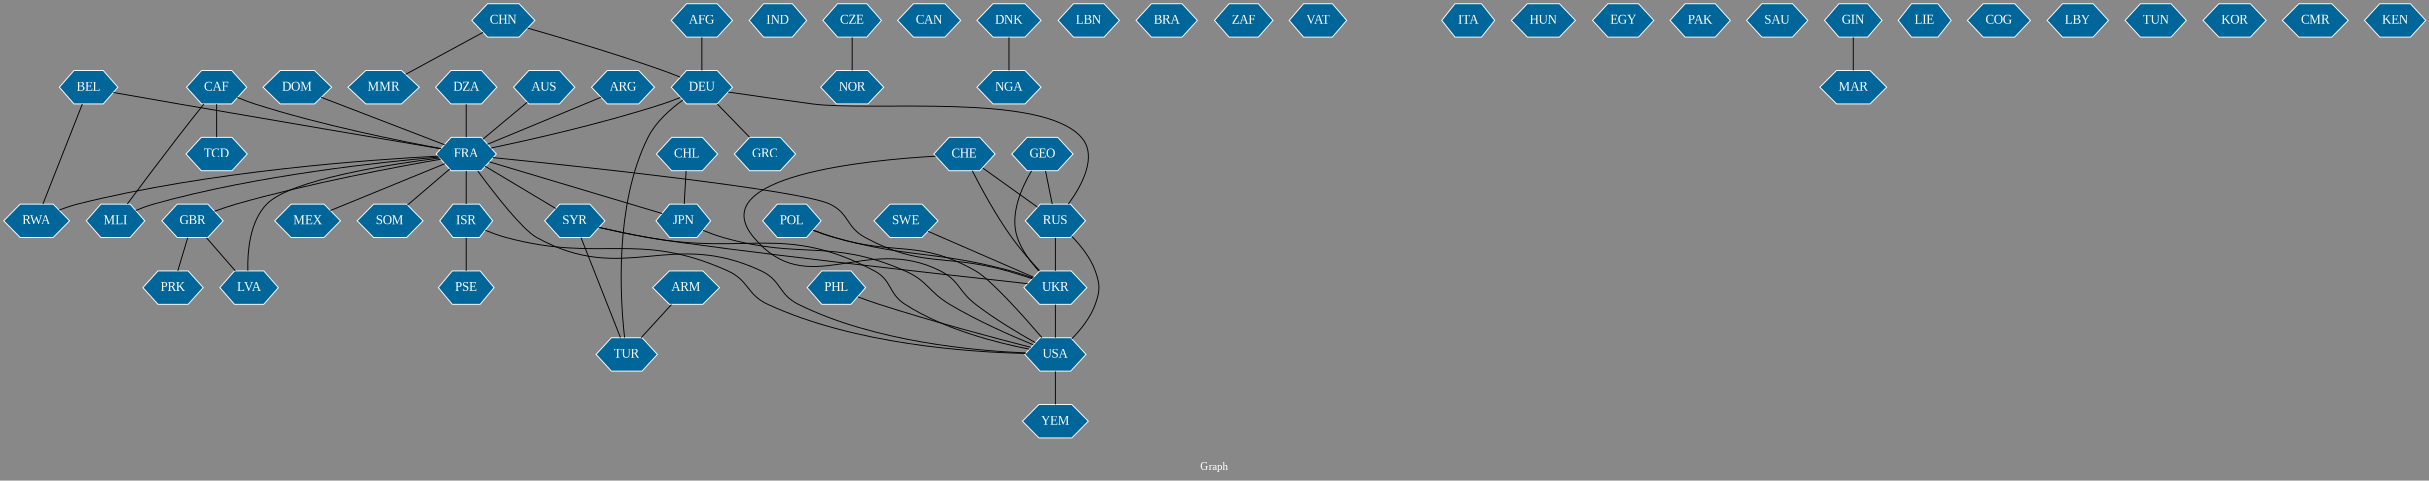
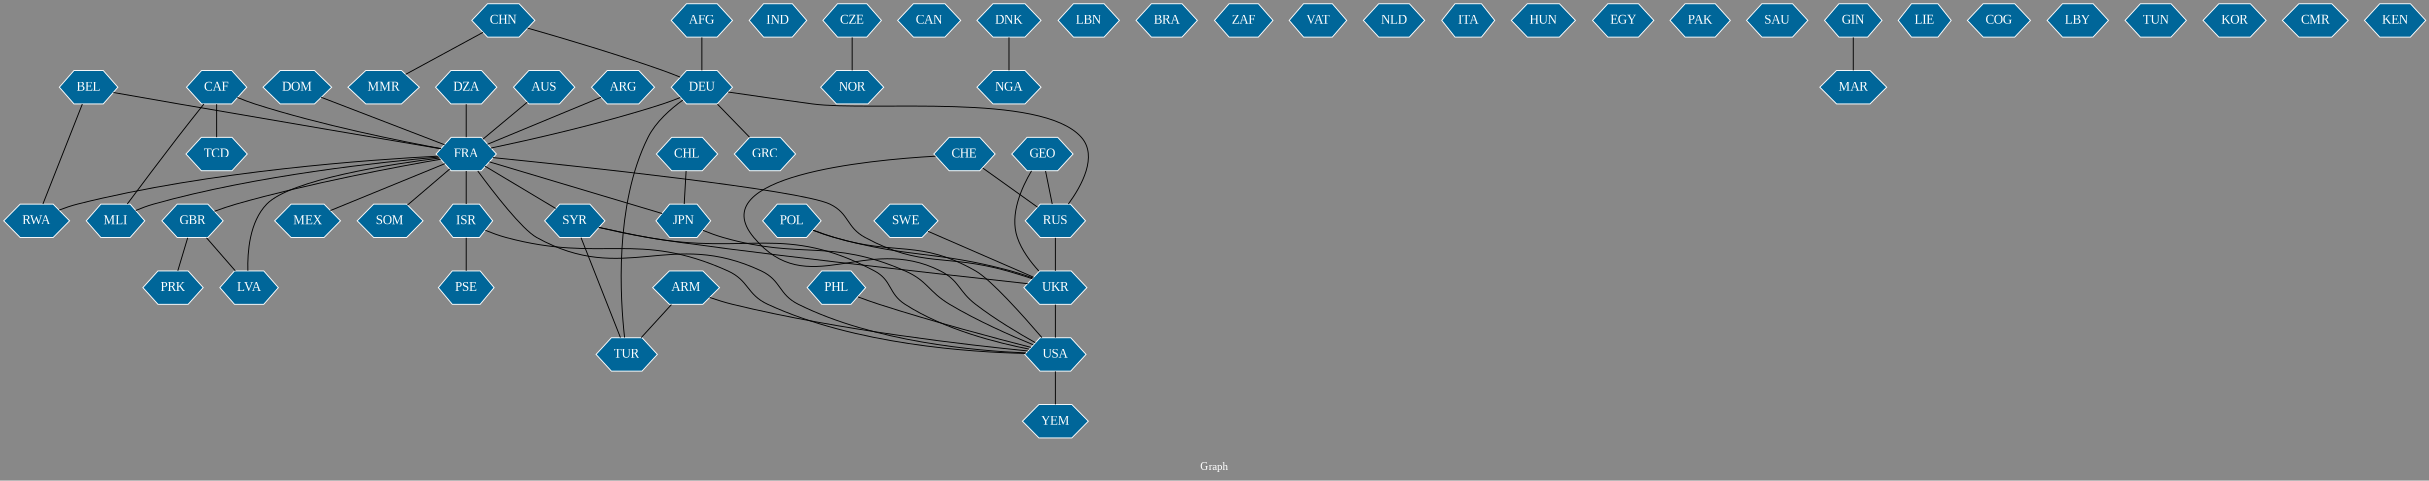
none -> (1394, 20)
(1002, 223) -> none
(1099, 288) -> (868, 331)
